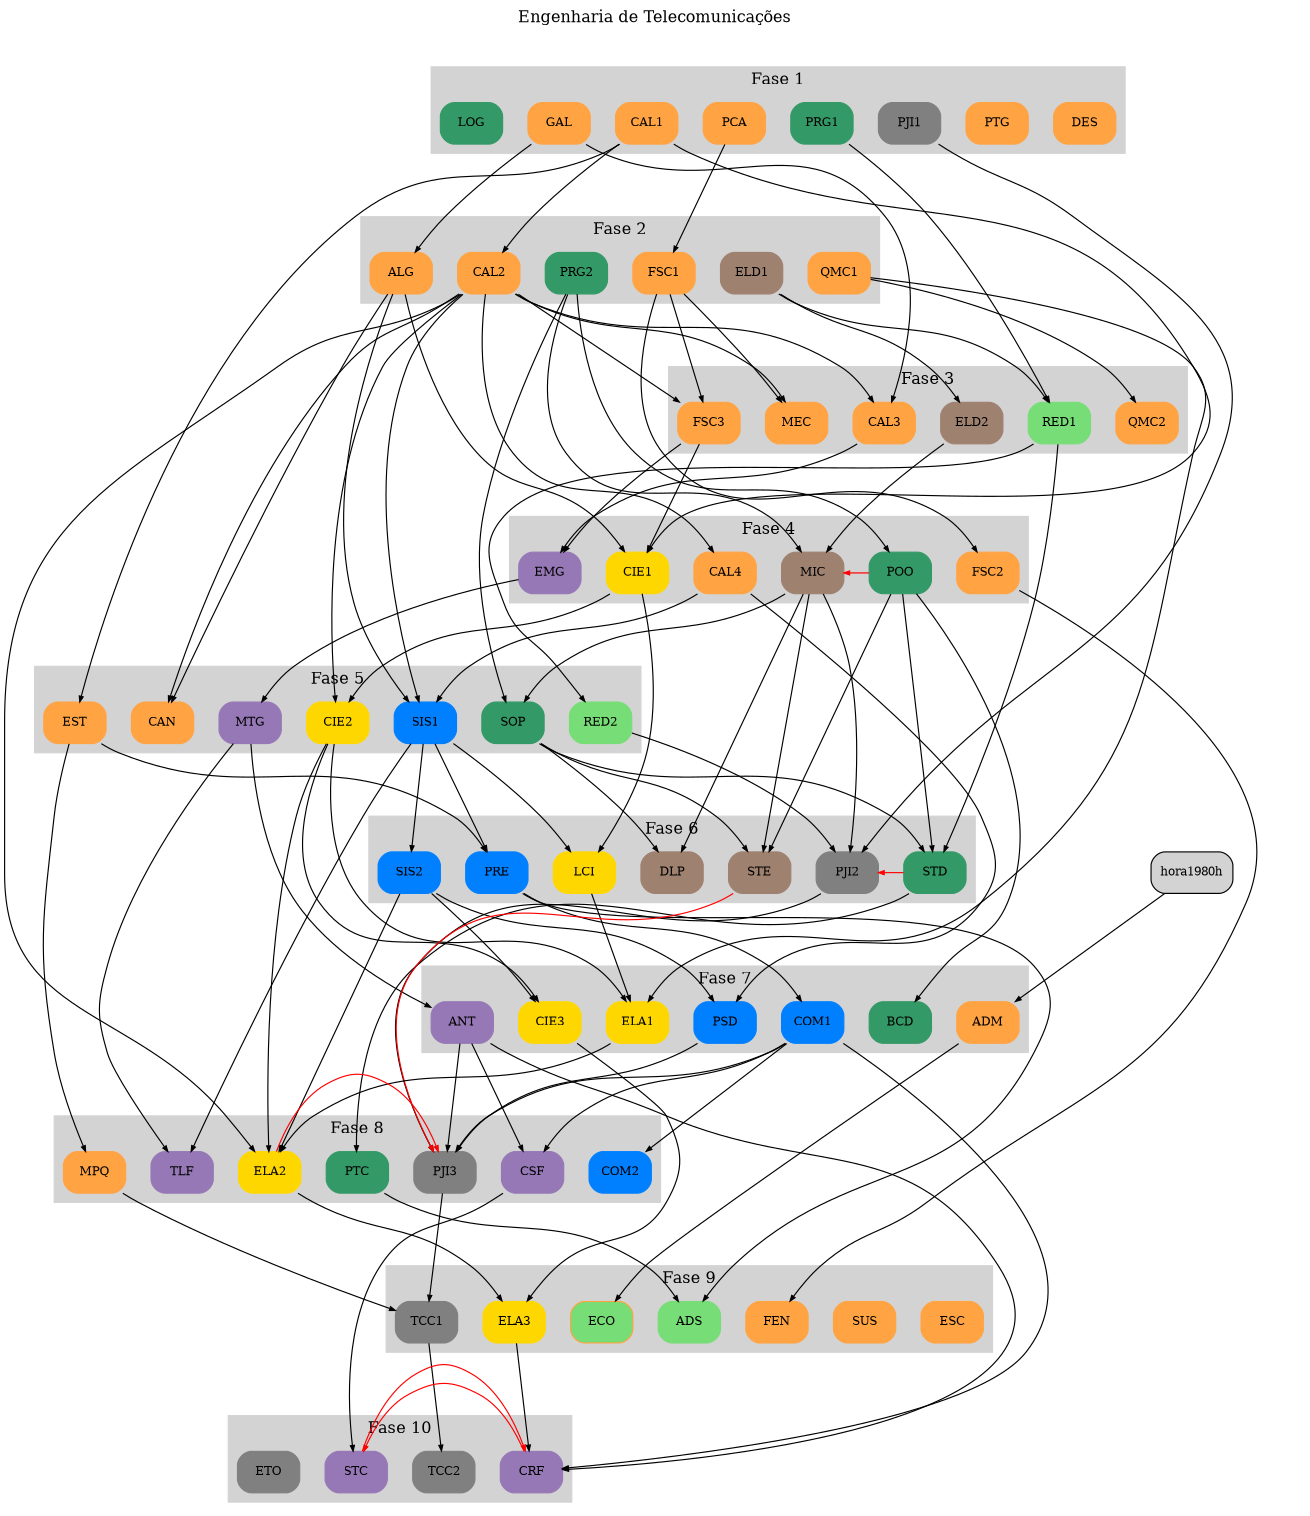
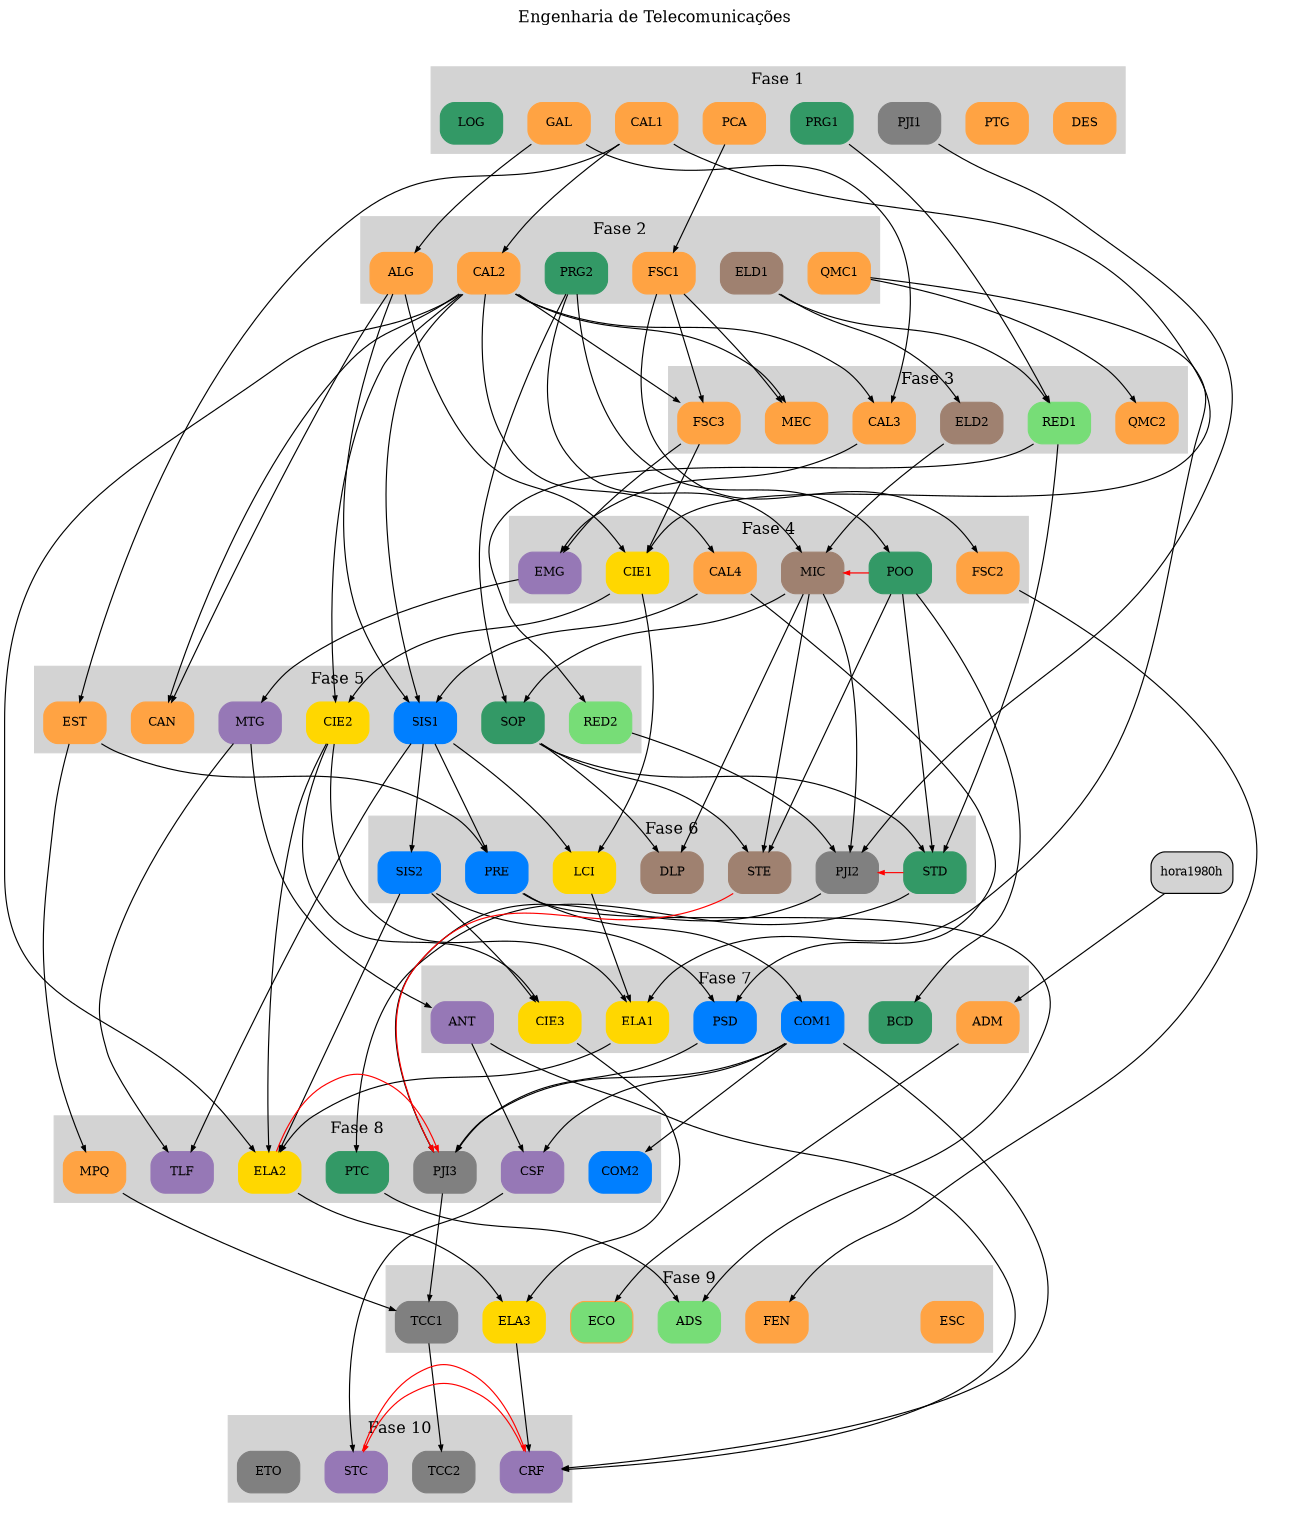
(454, 1094) -> none
(865, 1322) -> none
